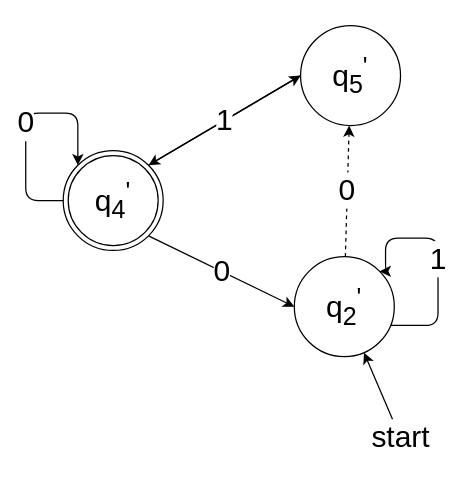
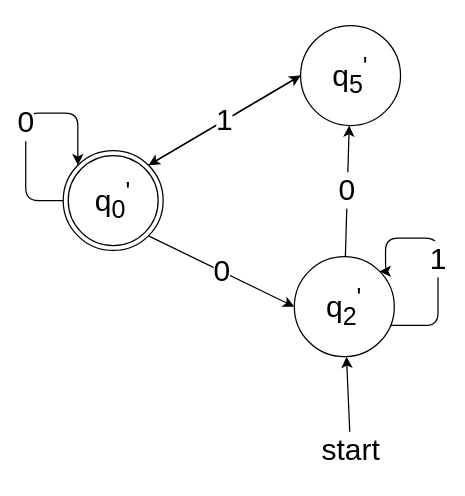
(113, 201) -> (113, 201)
(346, 233) -> (346, 233)
(401, 438) -> (351, 451)
